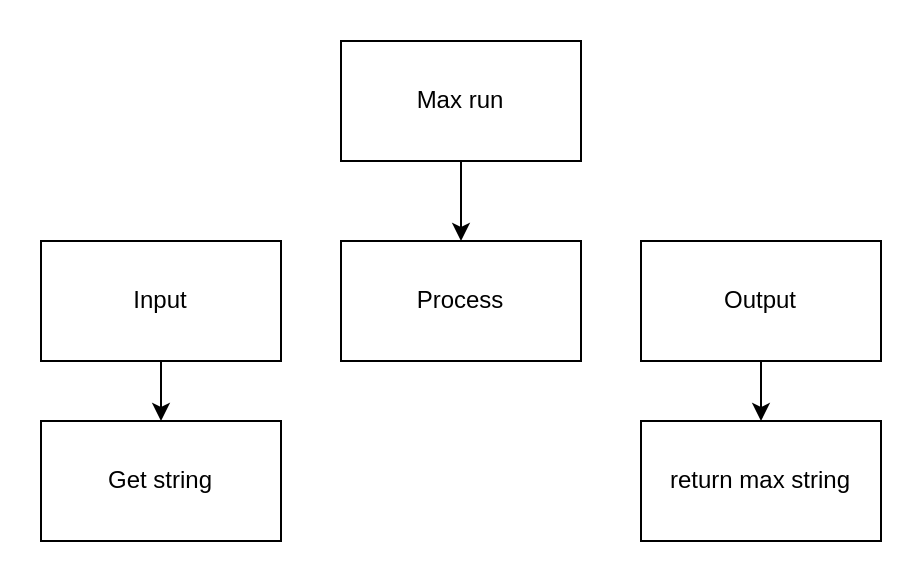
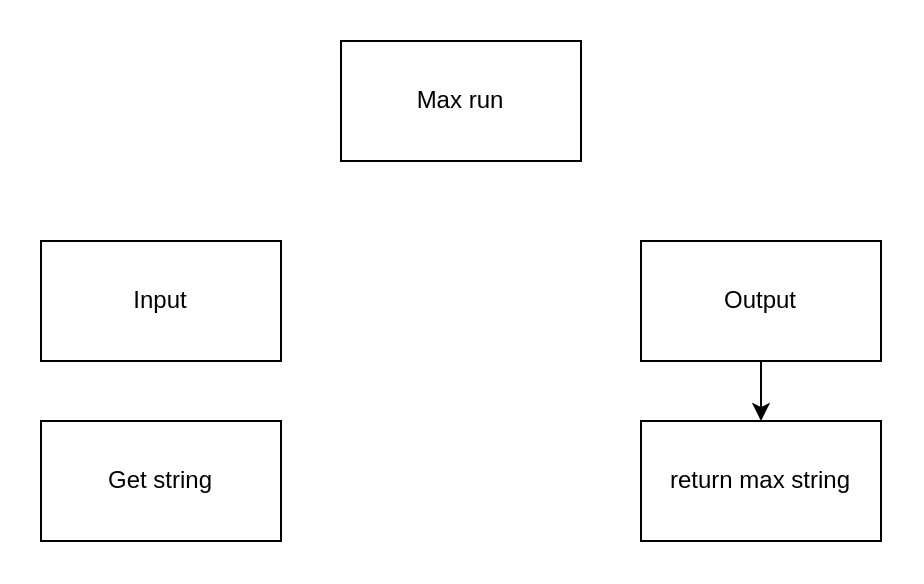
(461, 194) -> none
(461, 301) -> none
(161, 384) -> none
